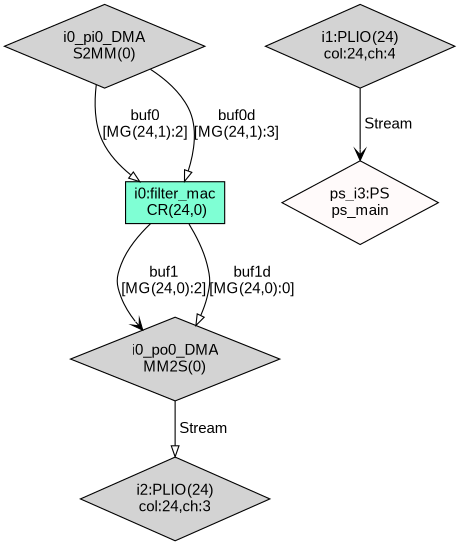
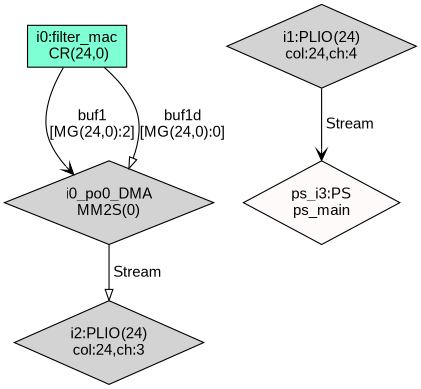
(105, 46) -> none
